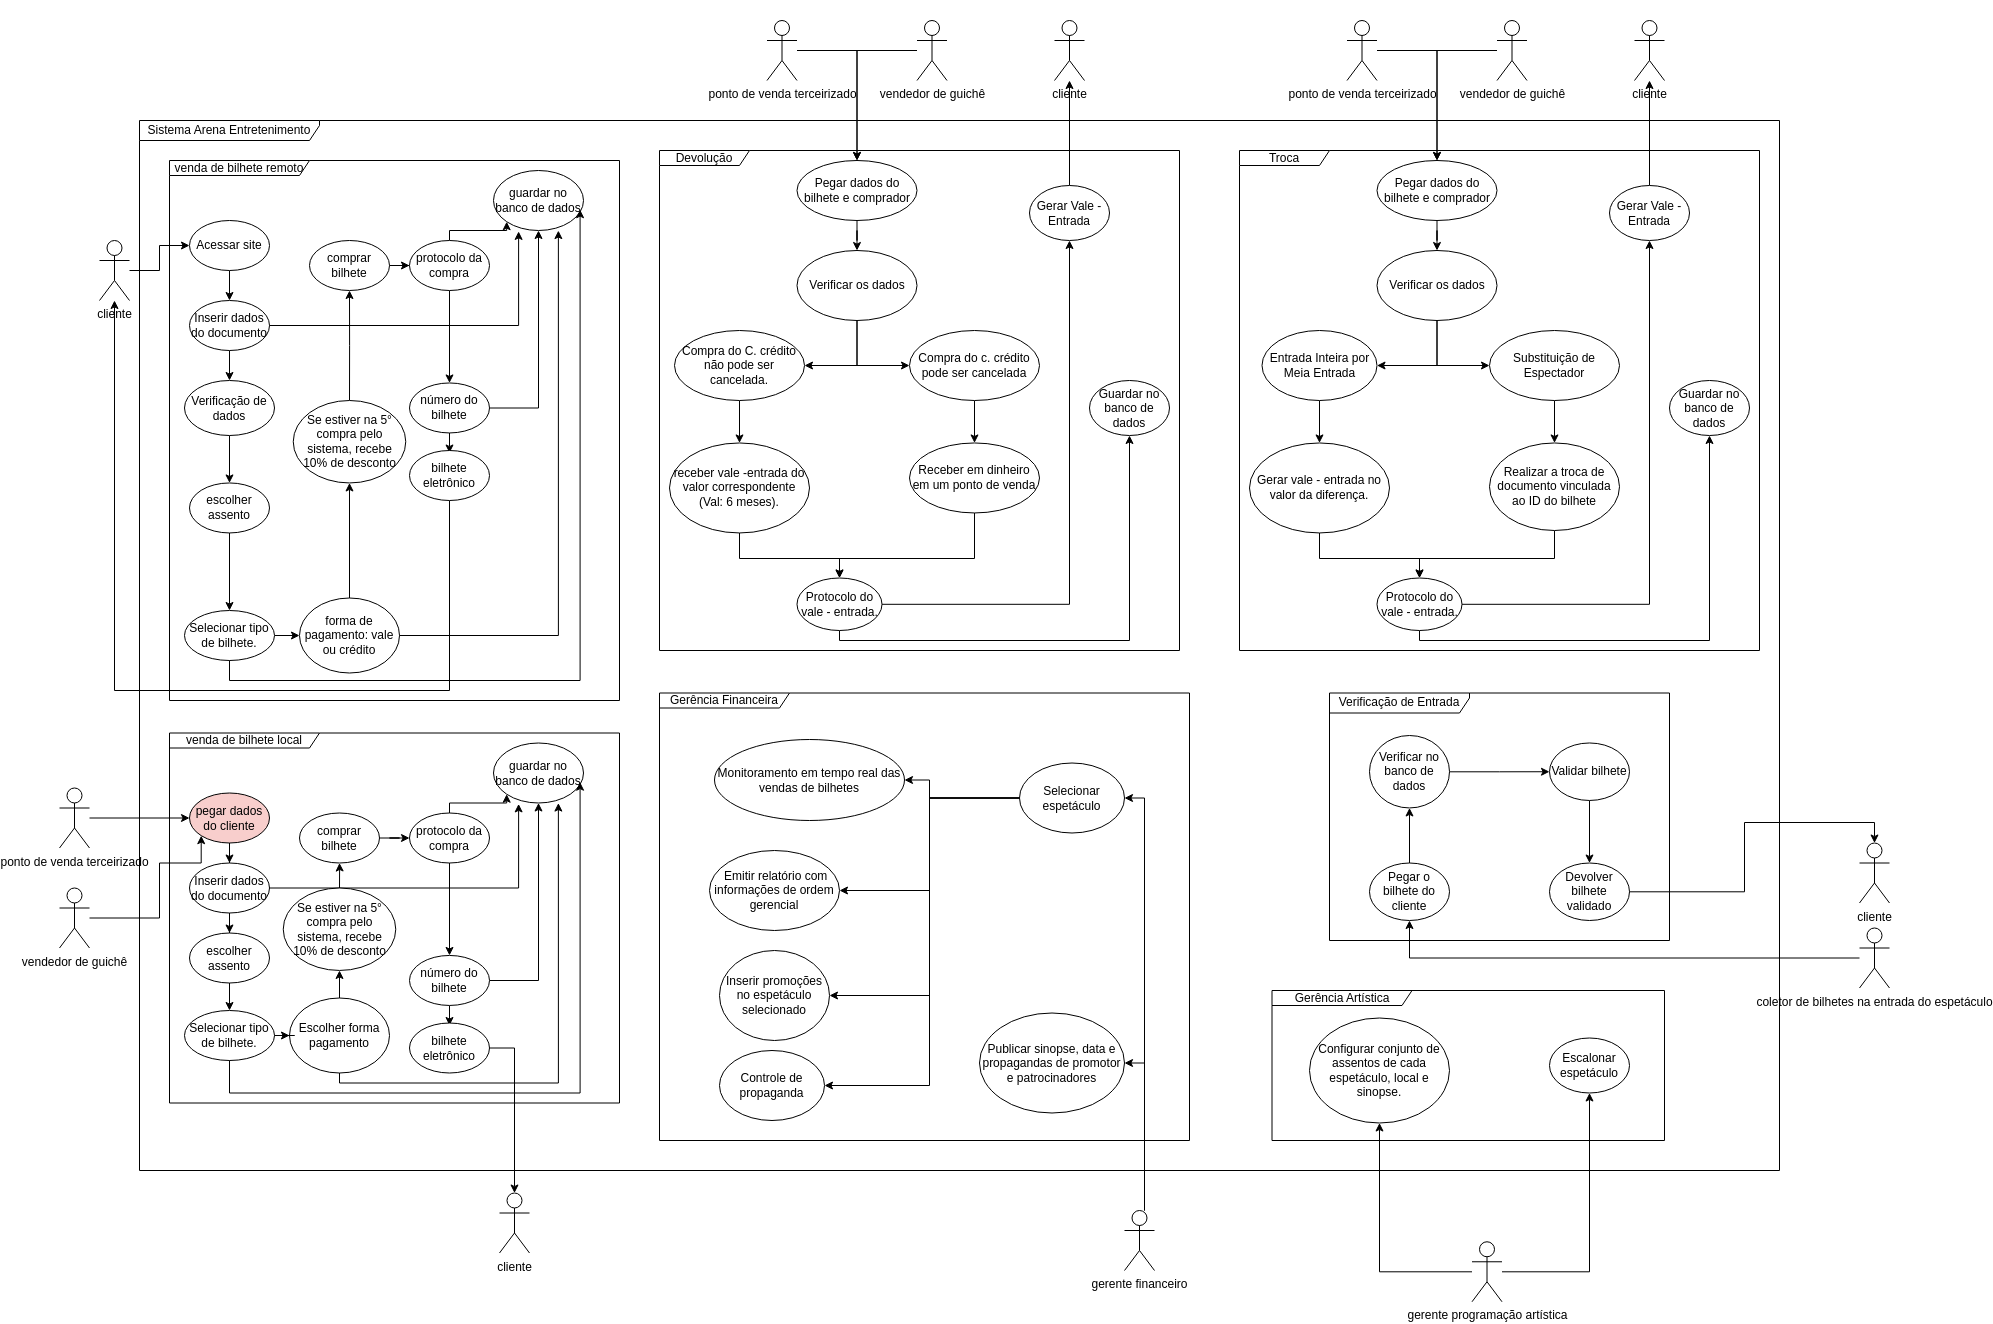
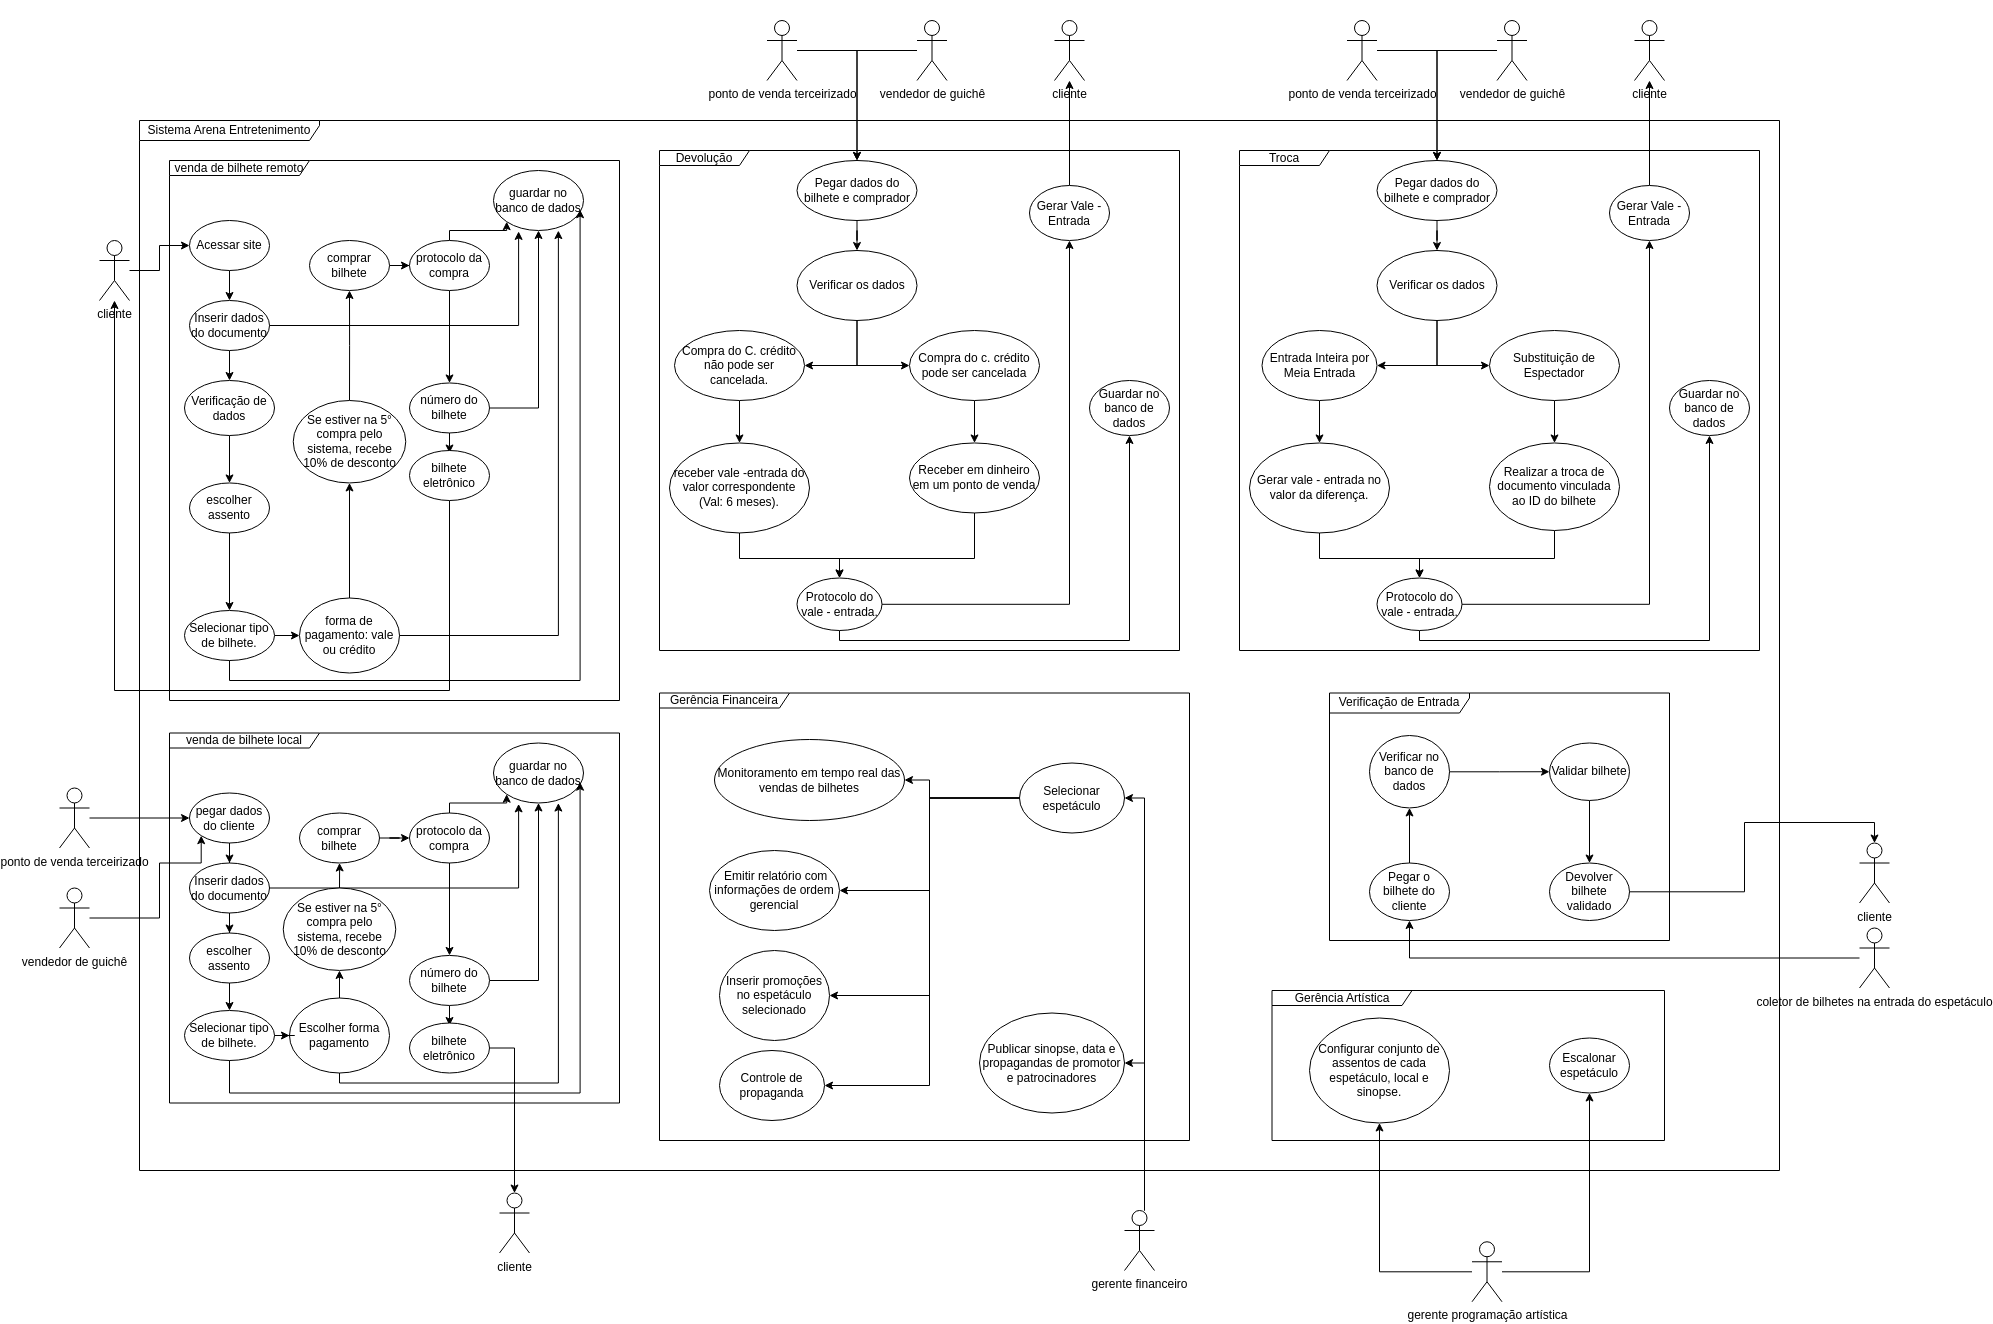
(230, 818) -> (230, 818)
